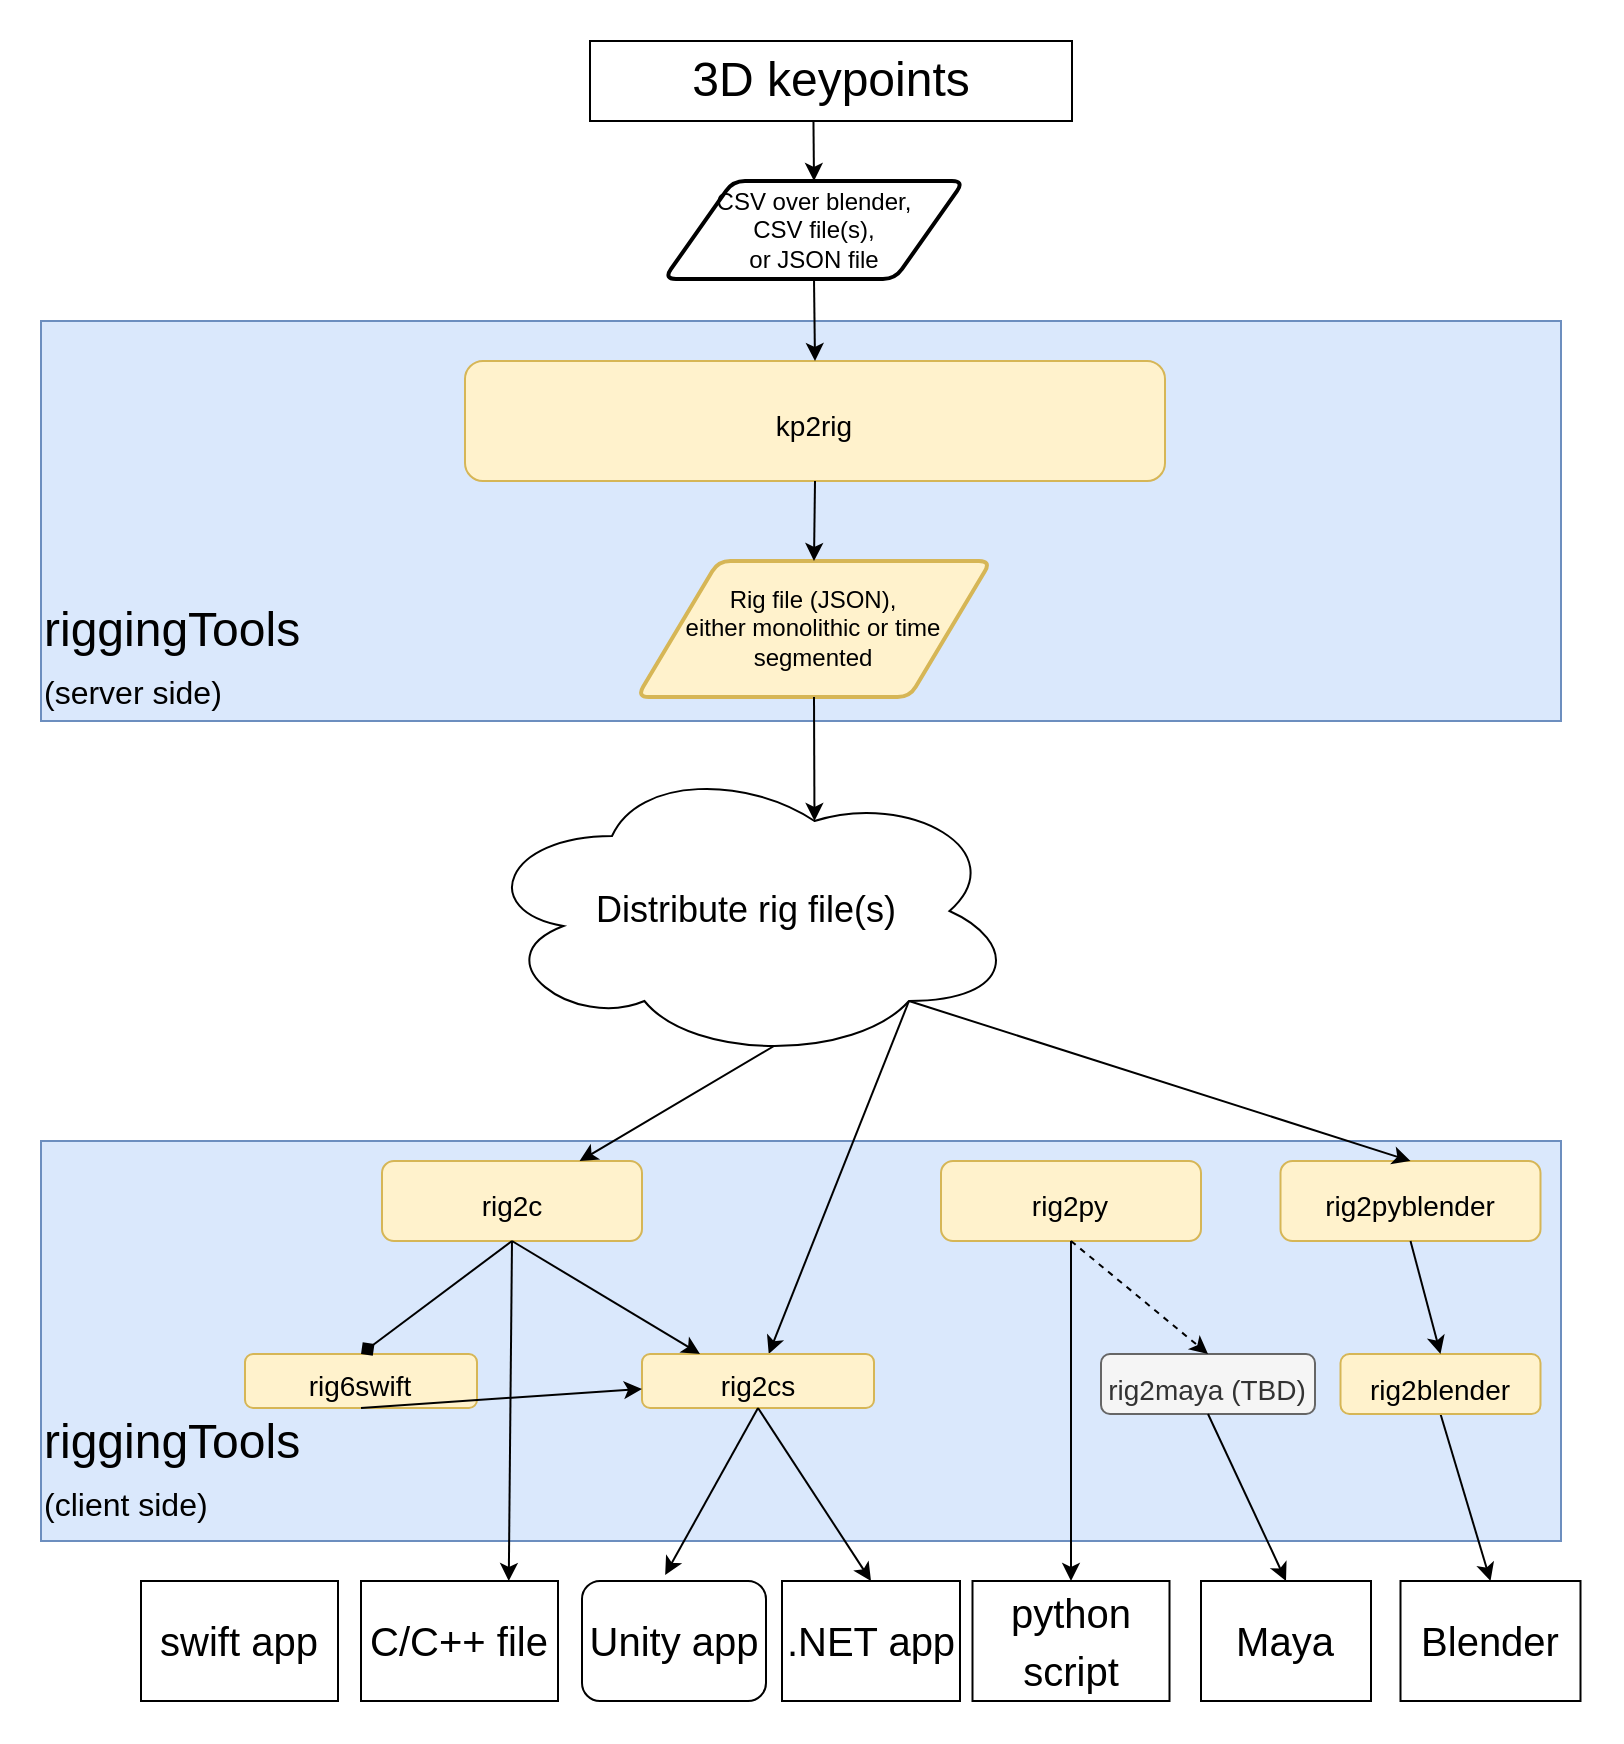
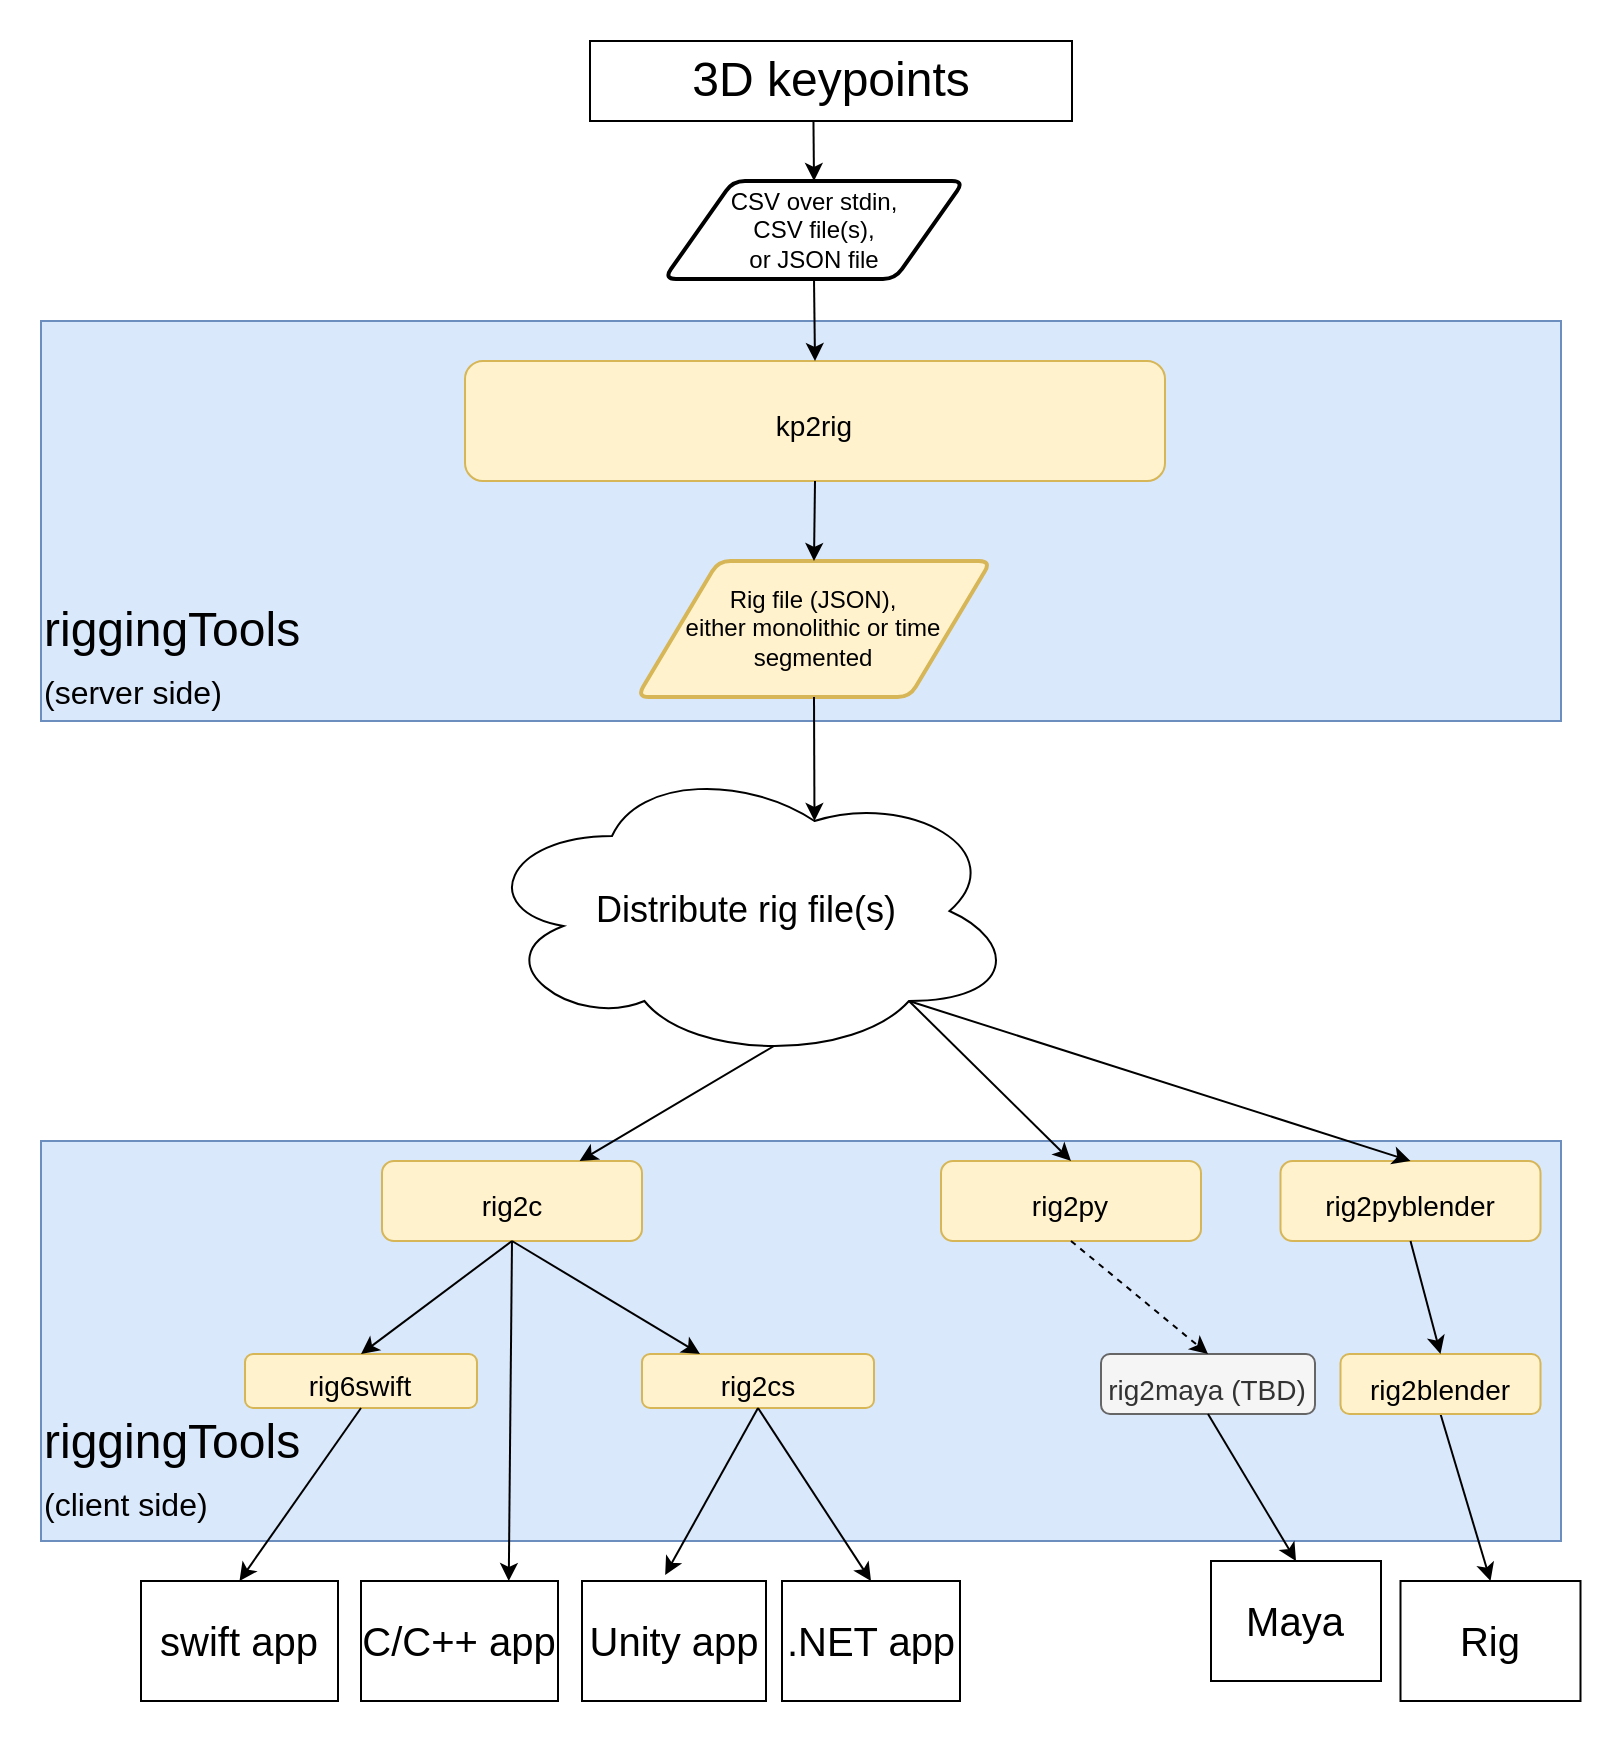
(815, 231) -> (815, 231)
(841, 1173) -> (988, 1079)
(373, 1345) -> (373, 1345)
(495, 1399) -> (304, 1489)
(1071, 1404) -> none
(460, 1641) -> (460, 1641)
(674, 1641) -> (674, 1641)
(1071, 1641) -> none
(1286, 1641) -> (1296, 1621)
(1491, 1641) -> (1491, 1641)
